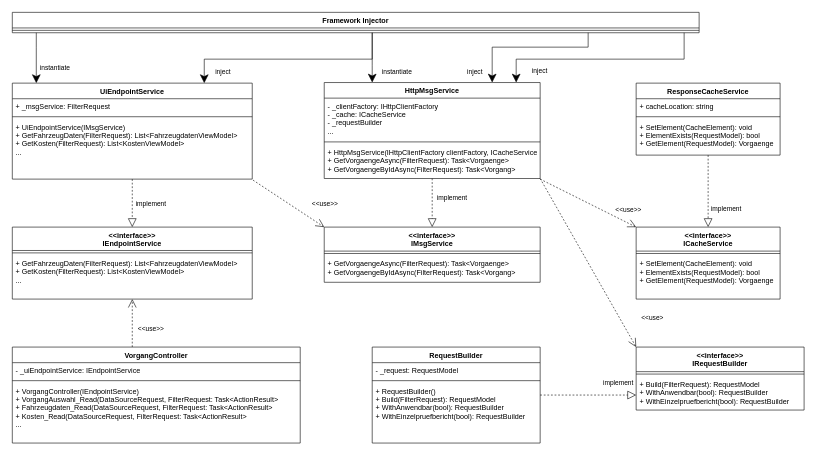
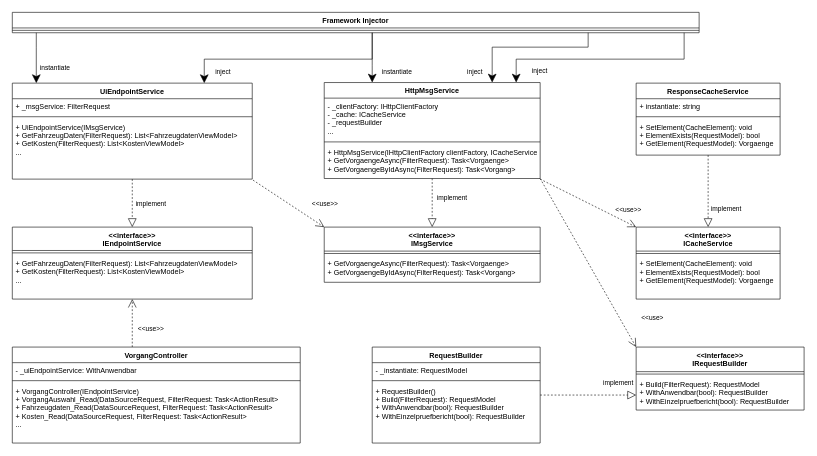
(681, 107) -> (676, 107)
(85, 371) -> (80, 371)
(420, 371) -> (426, 371)
